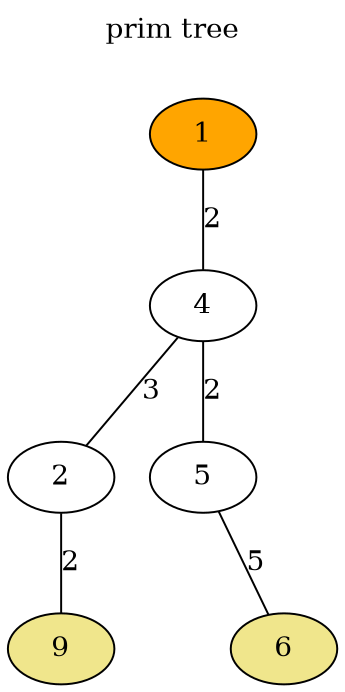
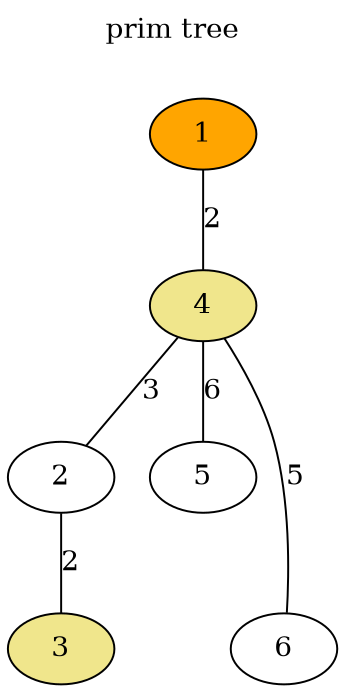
(203, 306) -> (203, 306)
(213, 391) -> (213, 391)
(244, 563) -> (280, 470)
(61, 649) -> (61, 649)
(284, 649) -> (284, 649)
